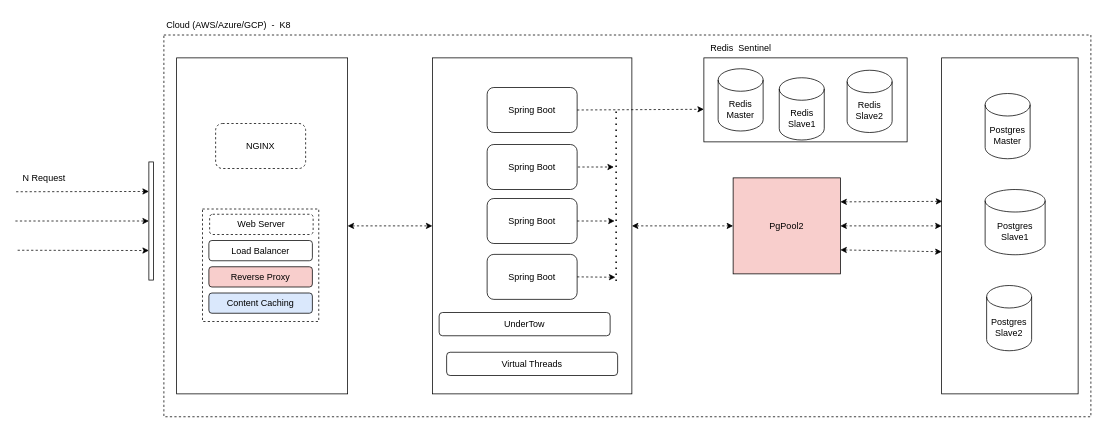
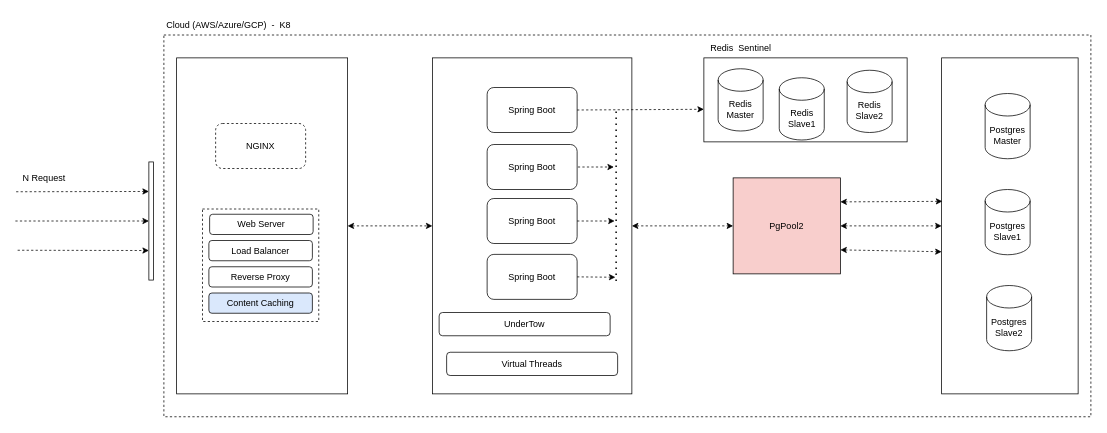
(1015, 222) -> (1008, 222)
(261, 224) -> (261, 224)
(261, 277) -> (261, 277)
